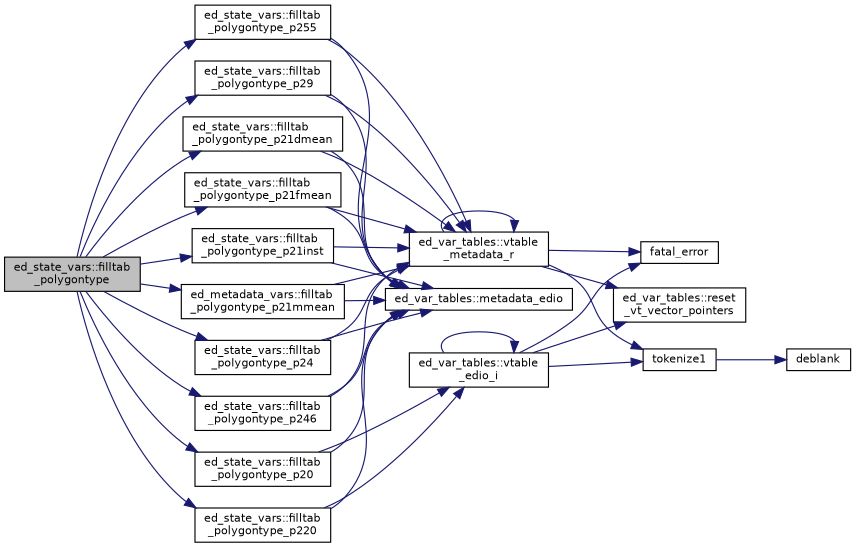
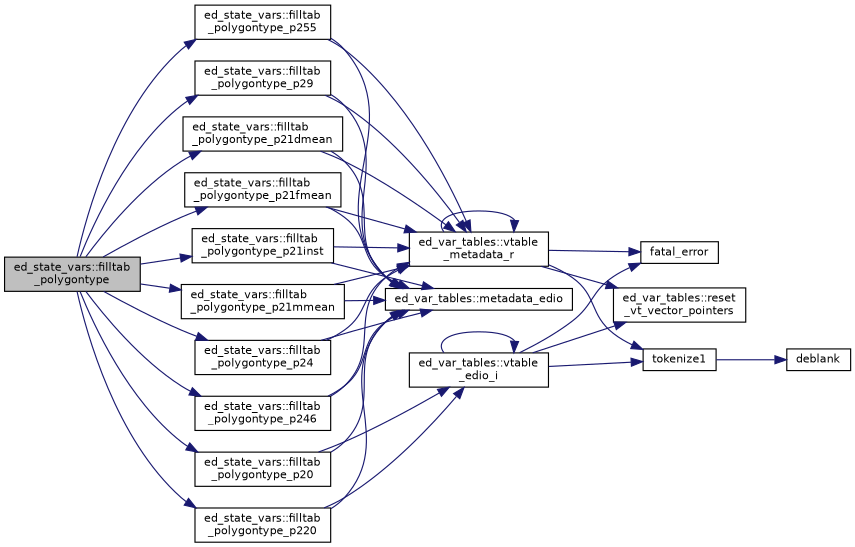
(263, 302) -> (263, 302)
